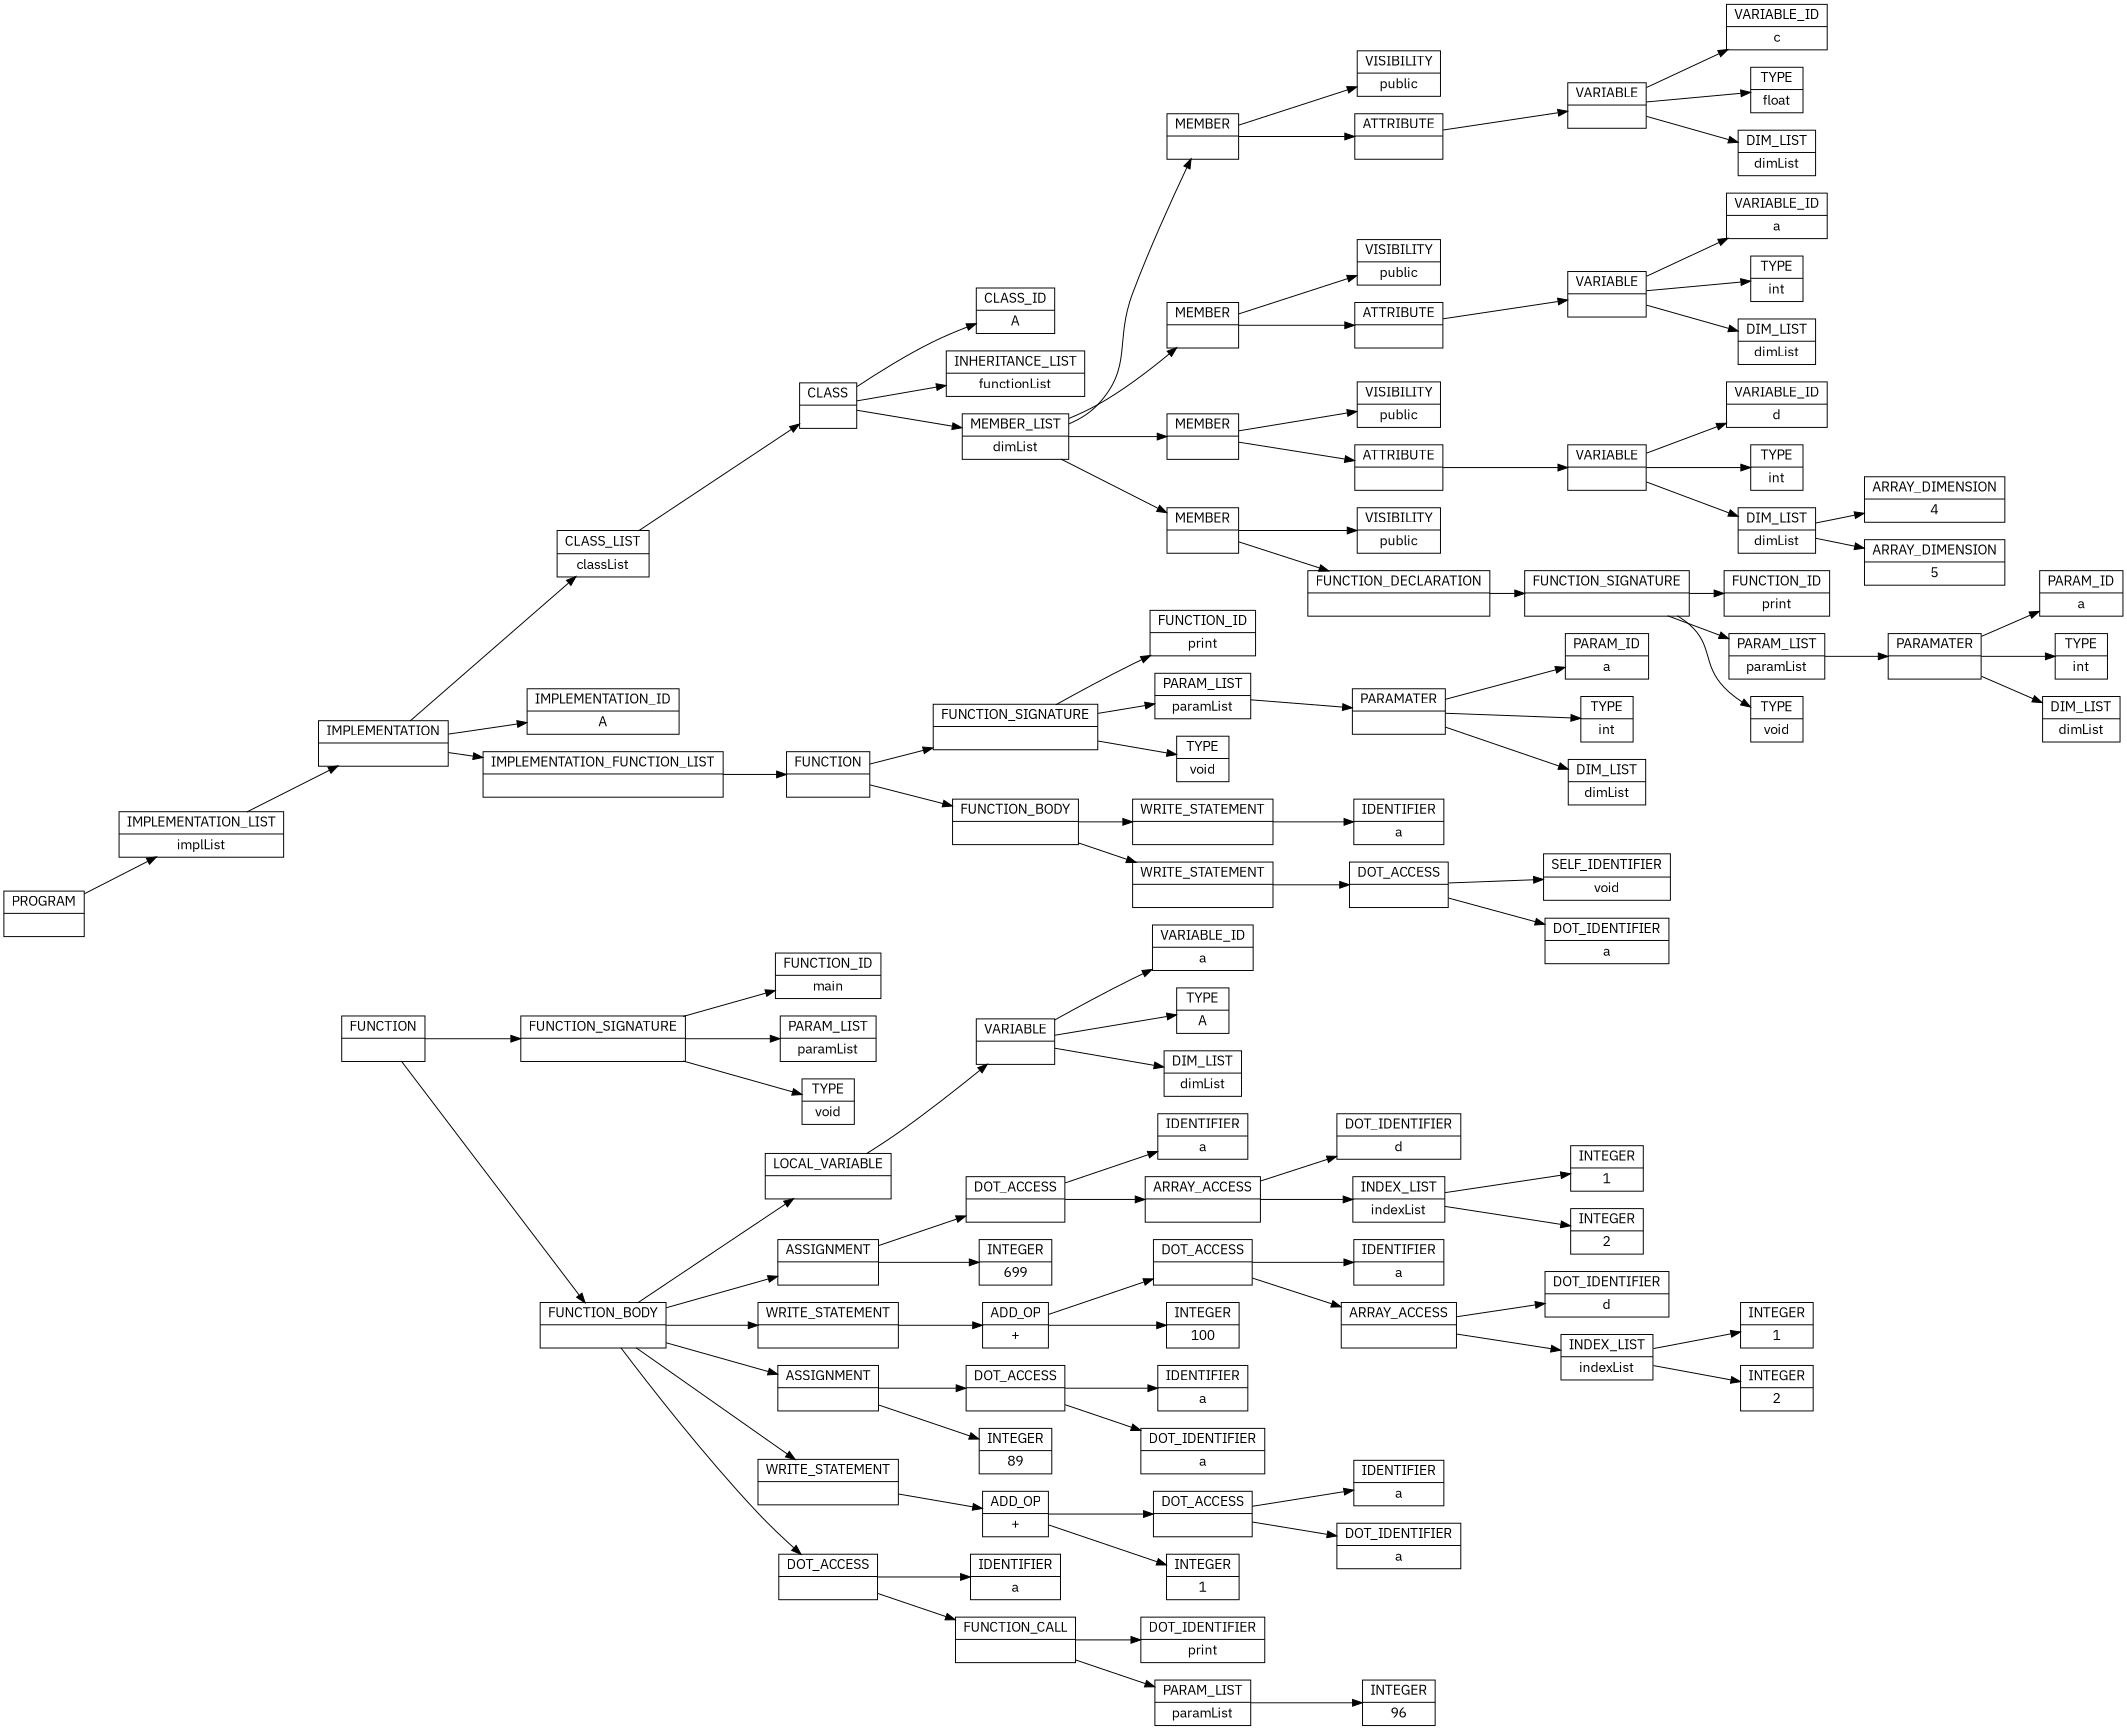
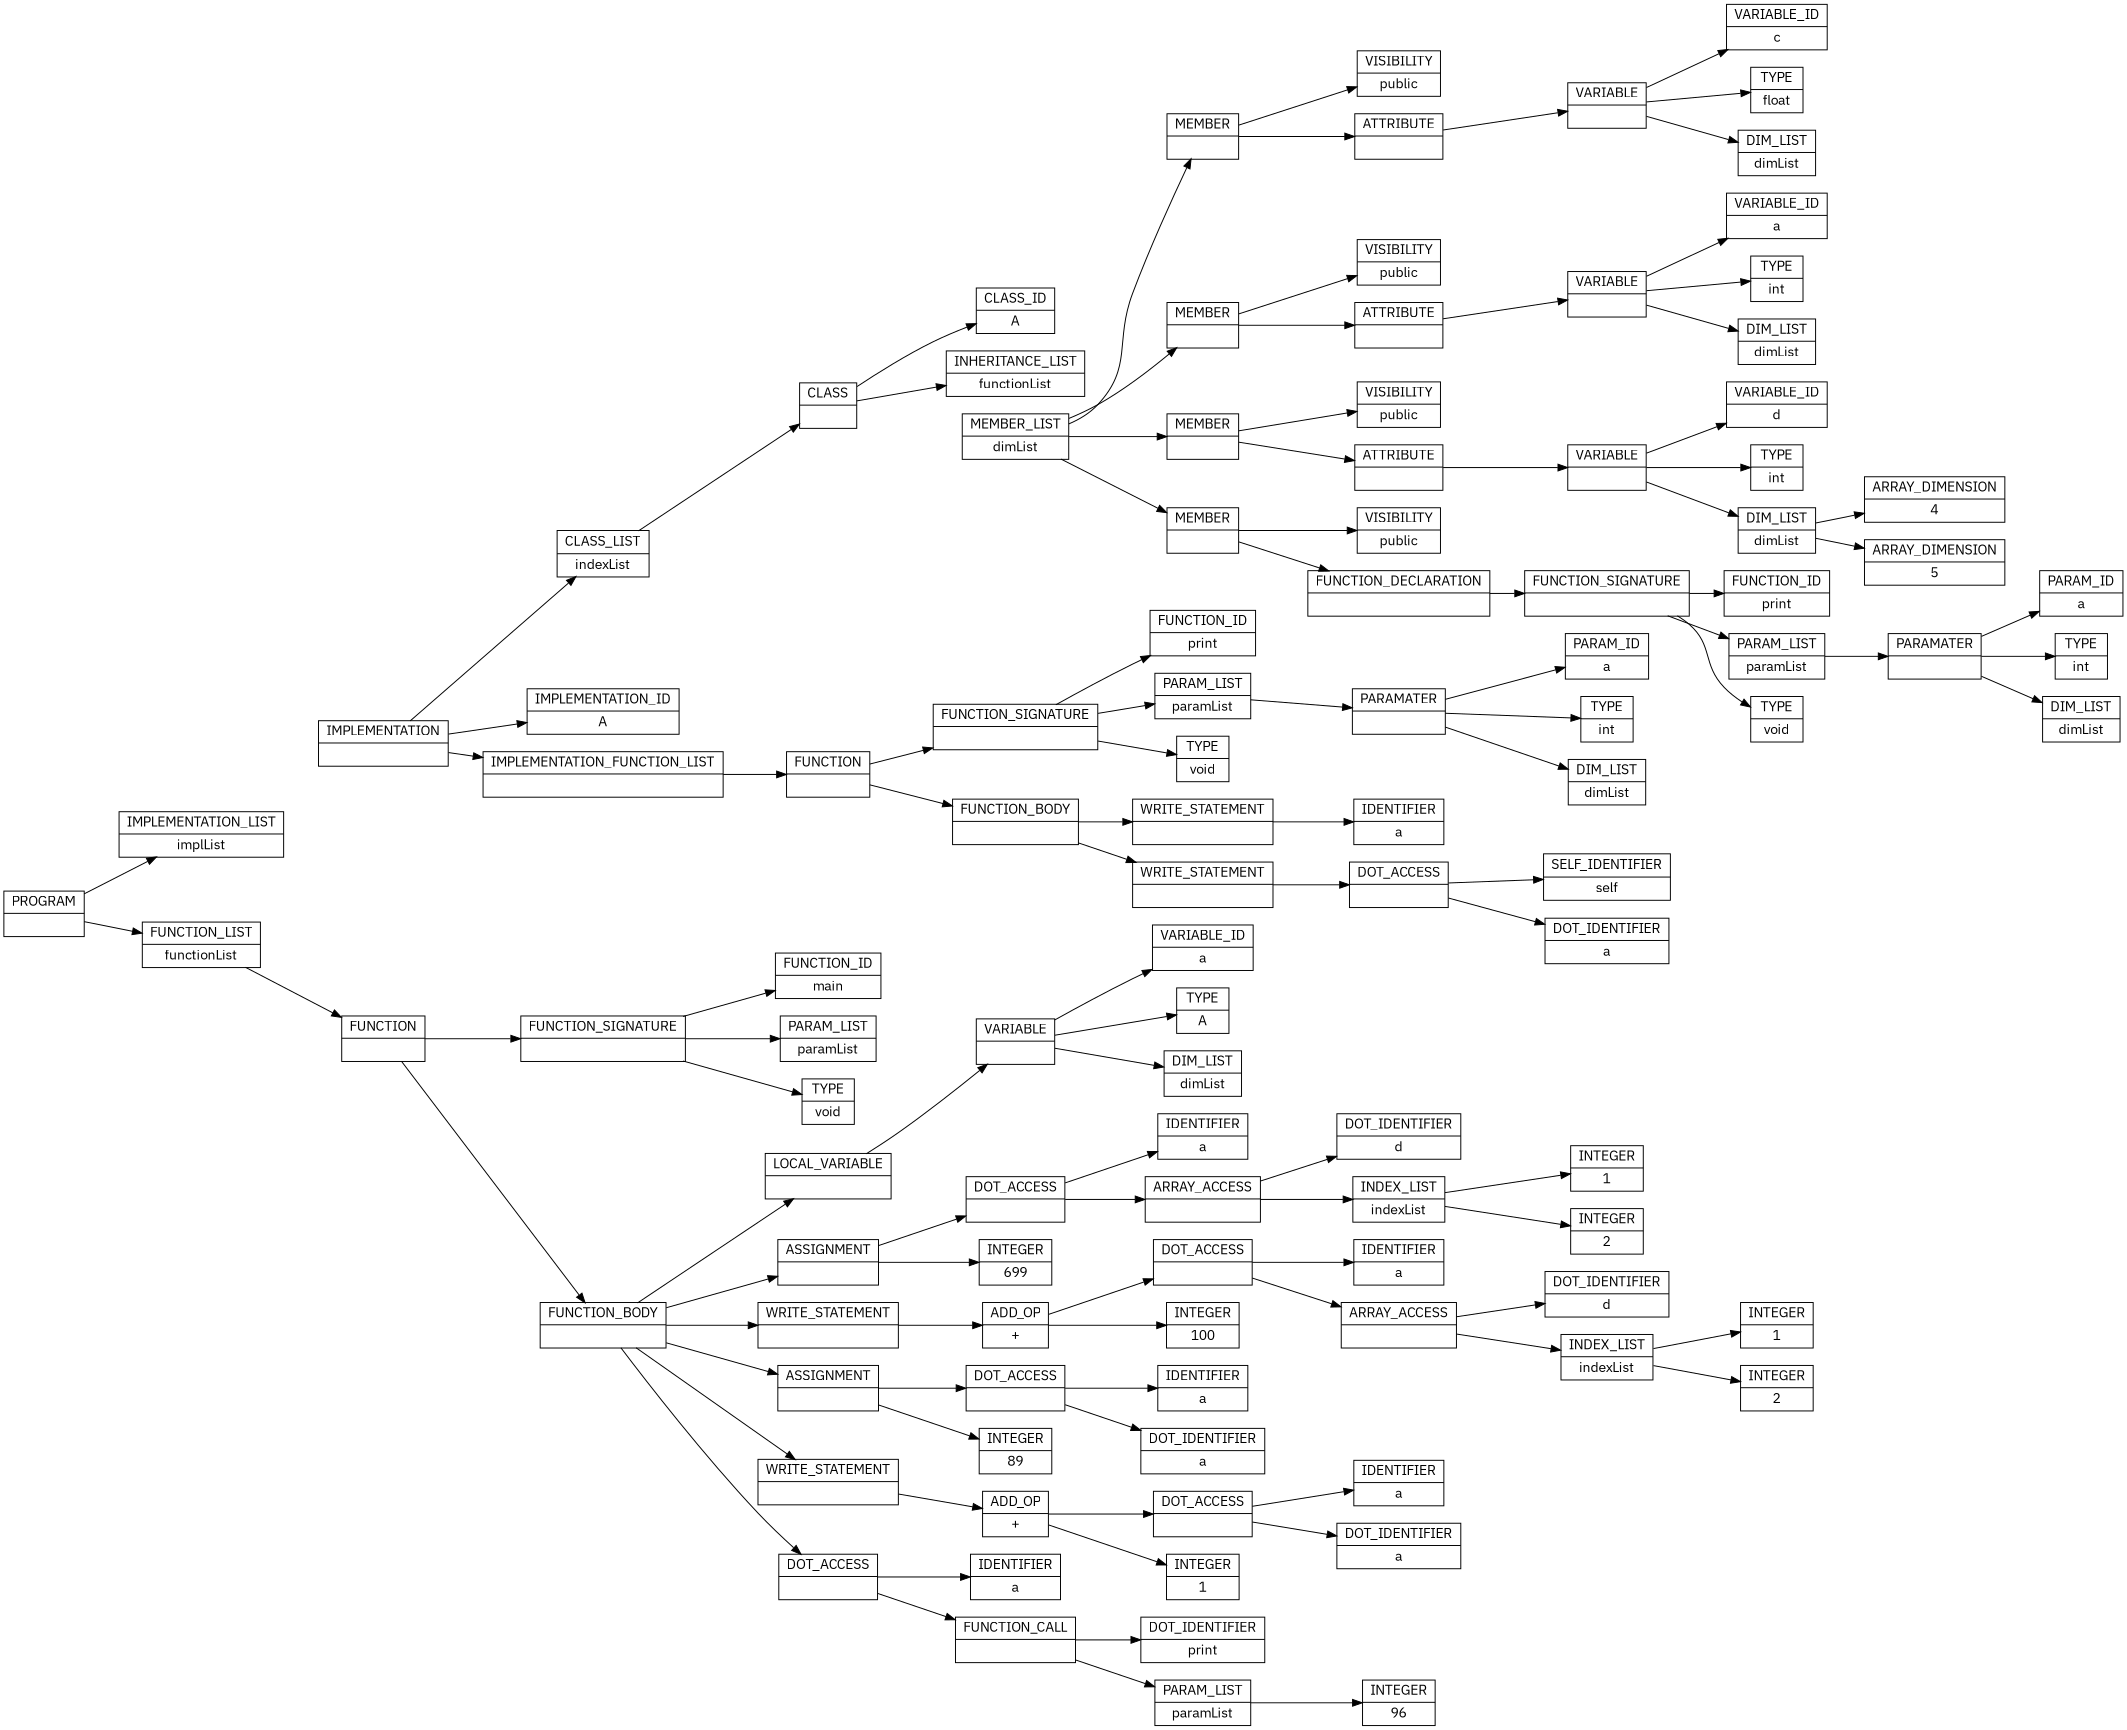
(904, 418) -> none
(603, 565) -> (603, 565)
(288, 791) -> none
(1607, 888) -> (1607, 888)
none -> (201, 945)
